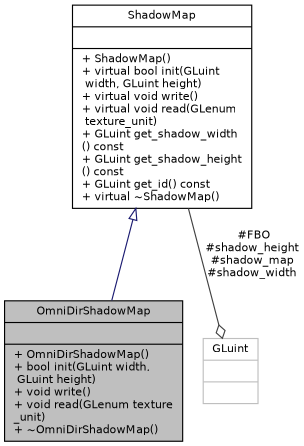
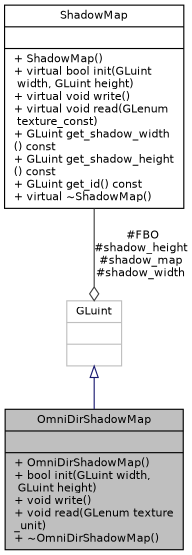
(120, 122) -> (56, 122)
(122, 260) -> (94, 393)
